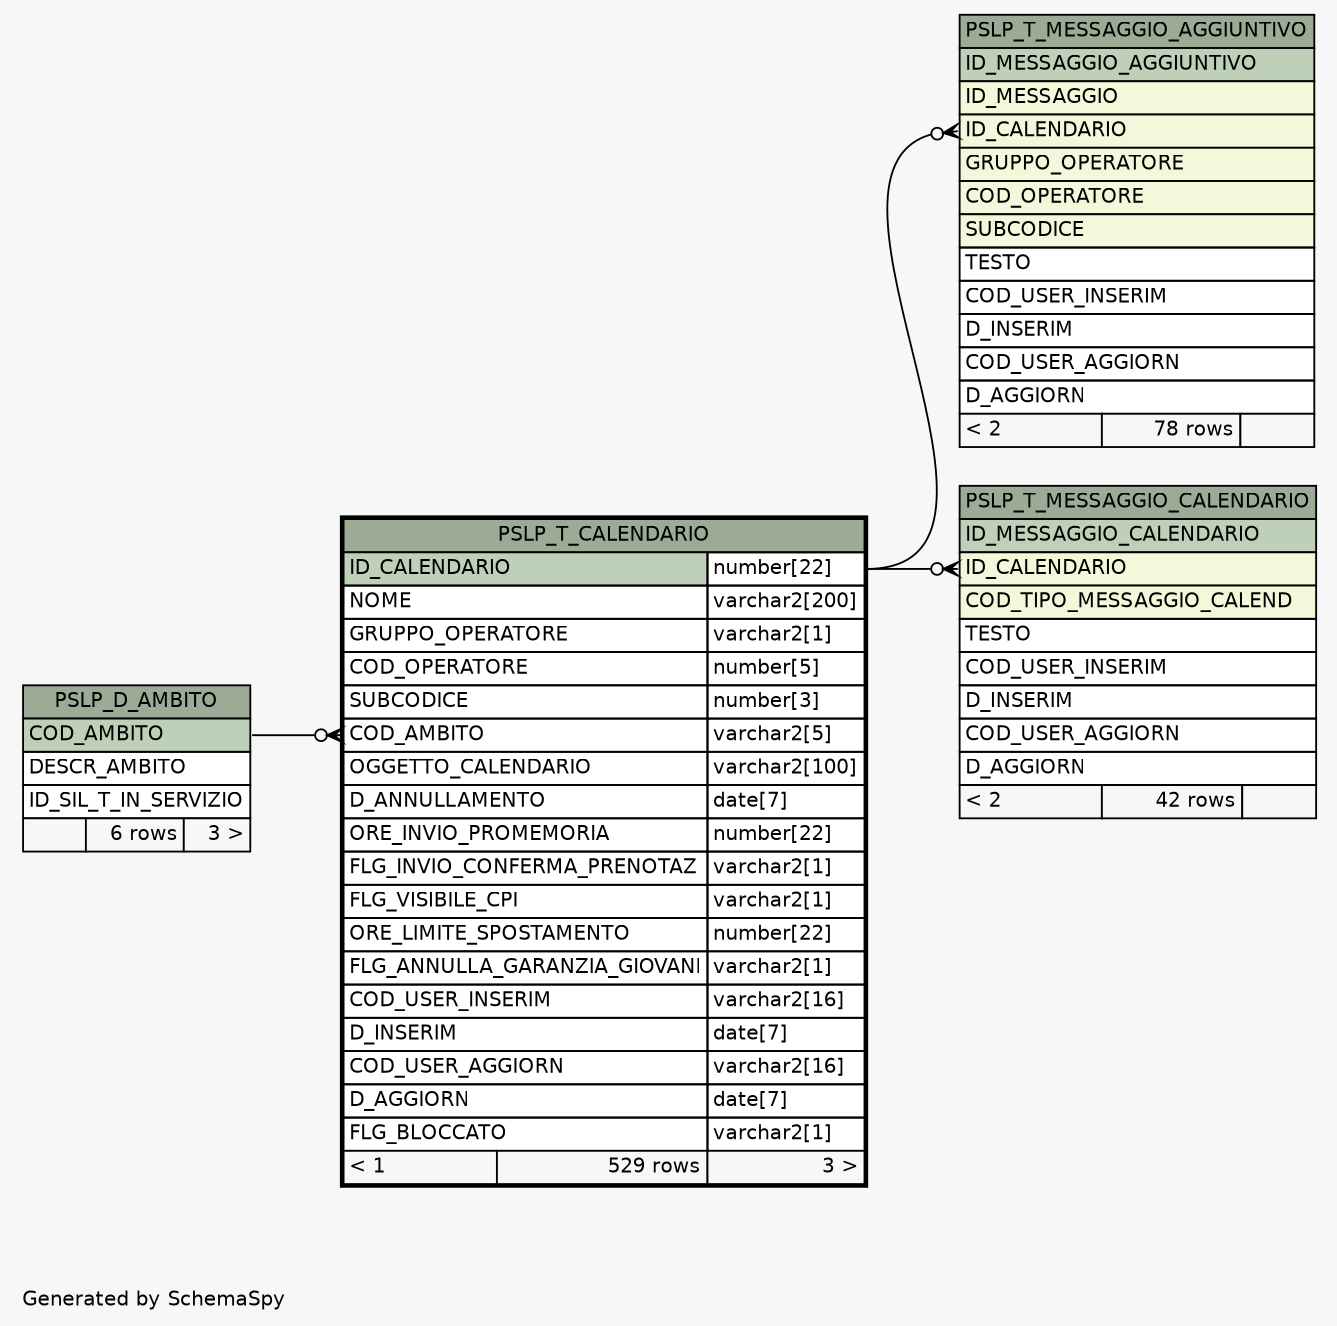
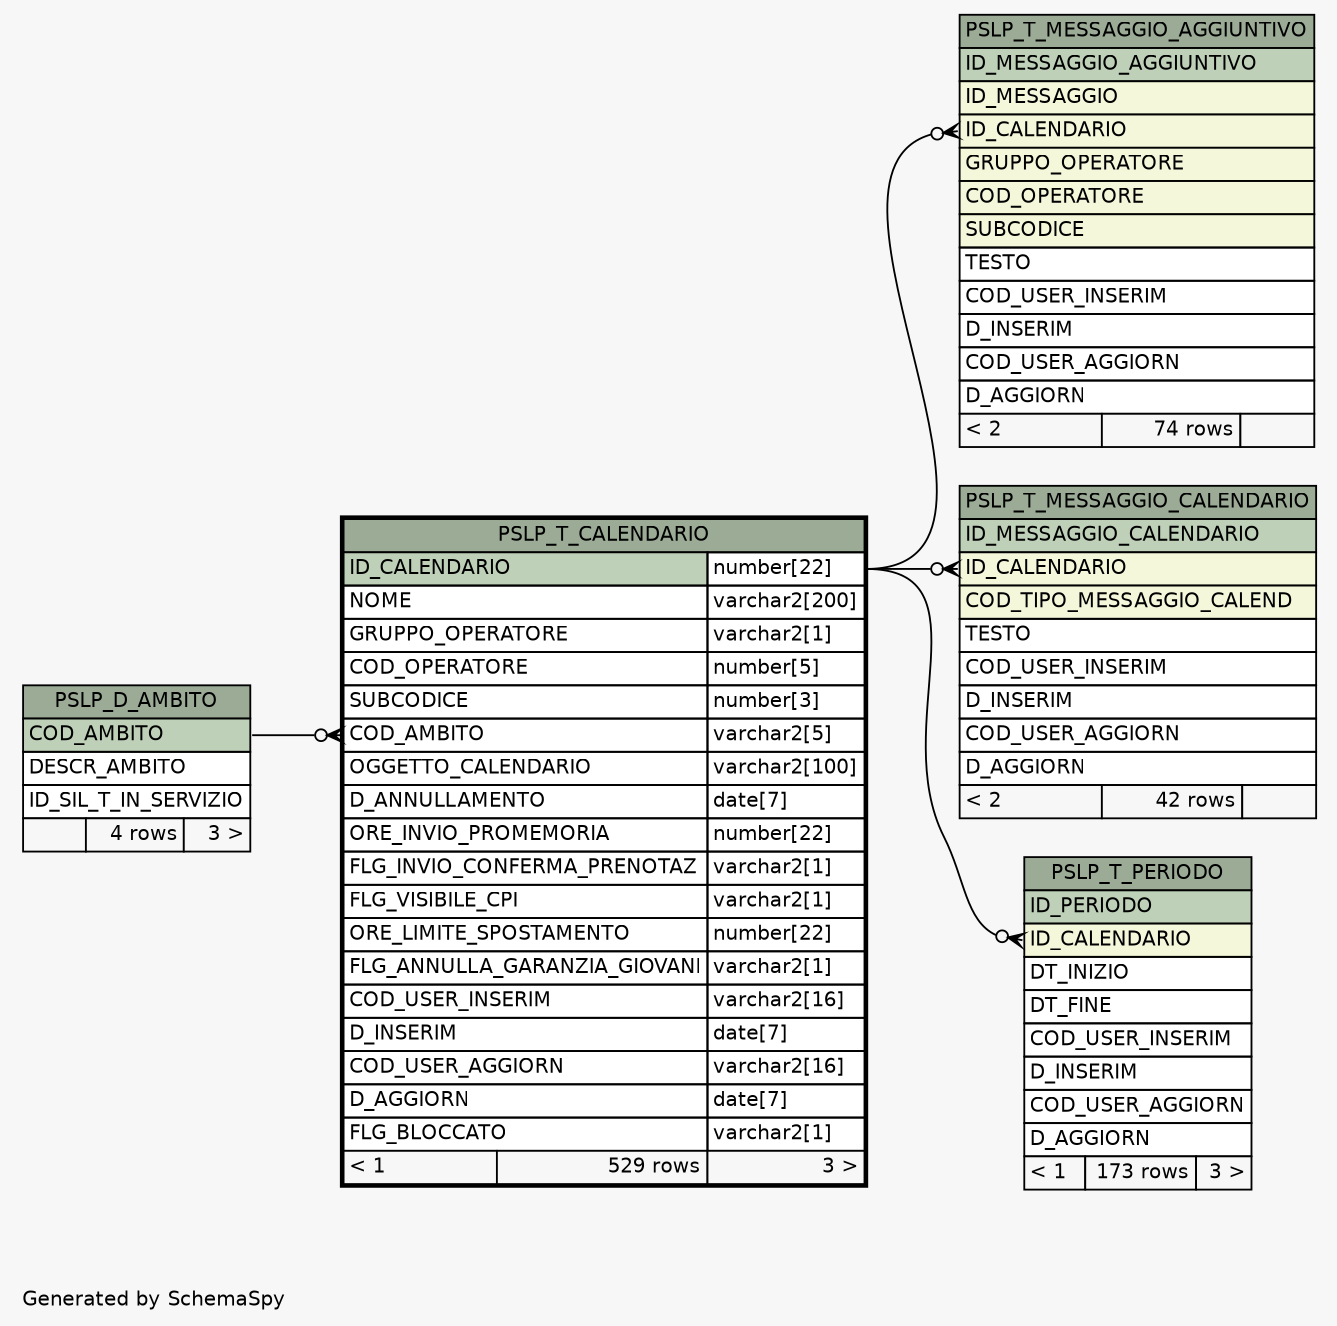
(1194, 429) -> (1194, 429)
(144, 834) -> (144, 834)
none -> (1137, 1023)
